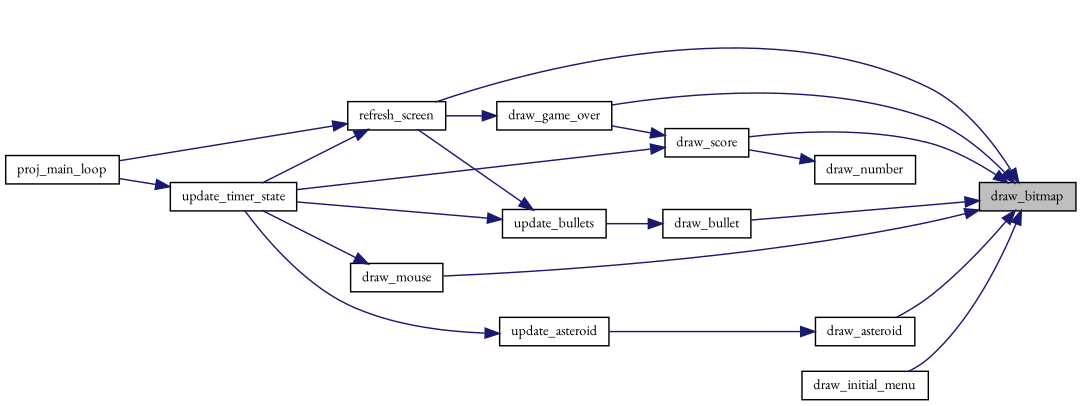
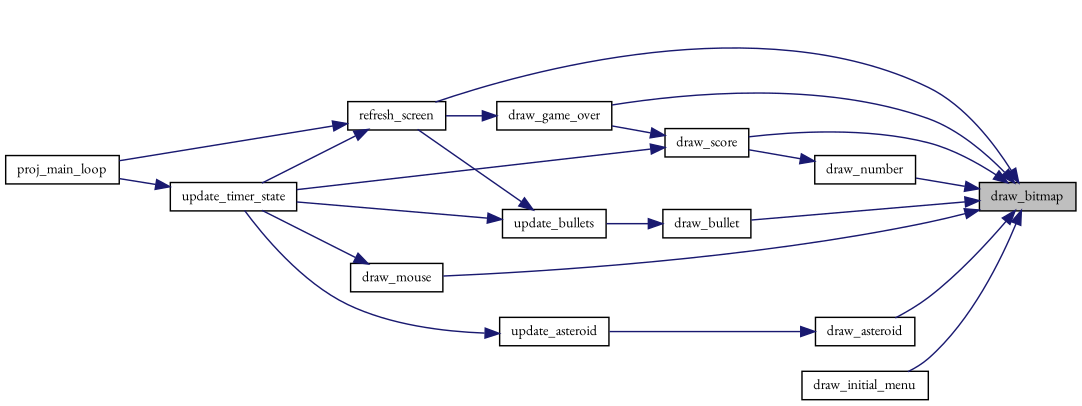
none -> (940, 182)
